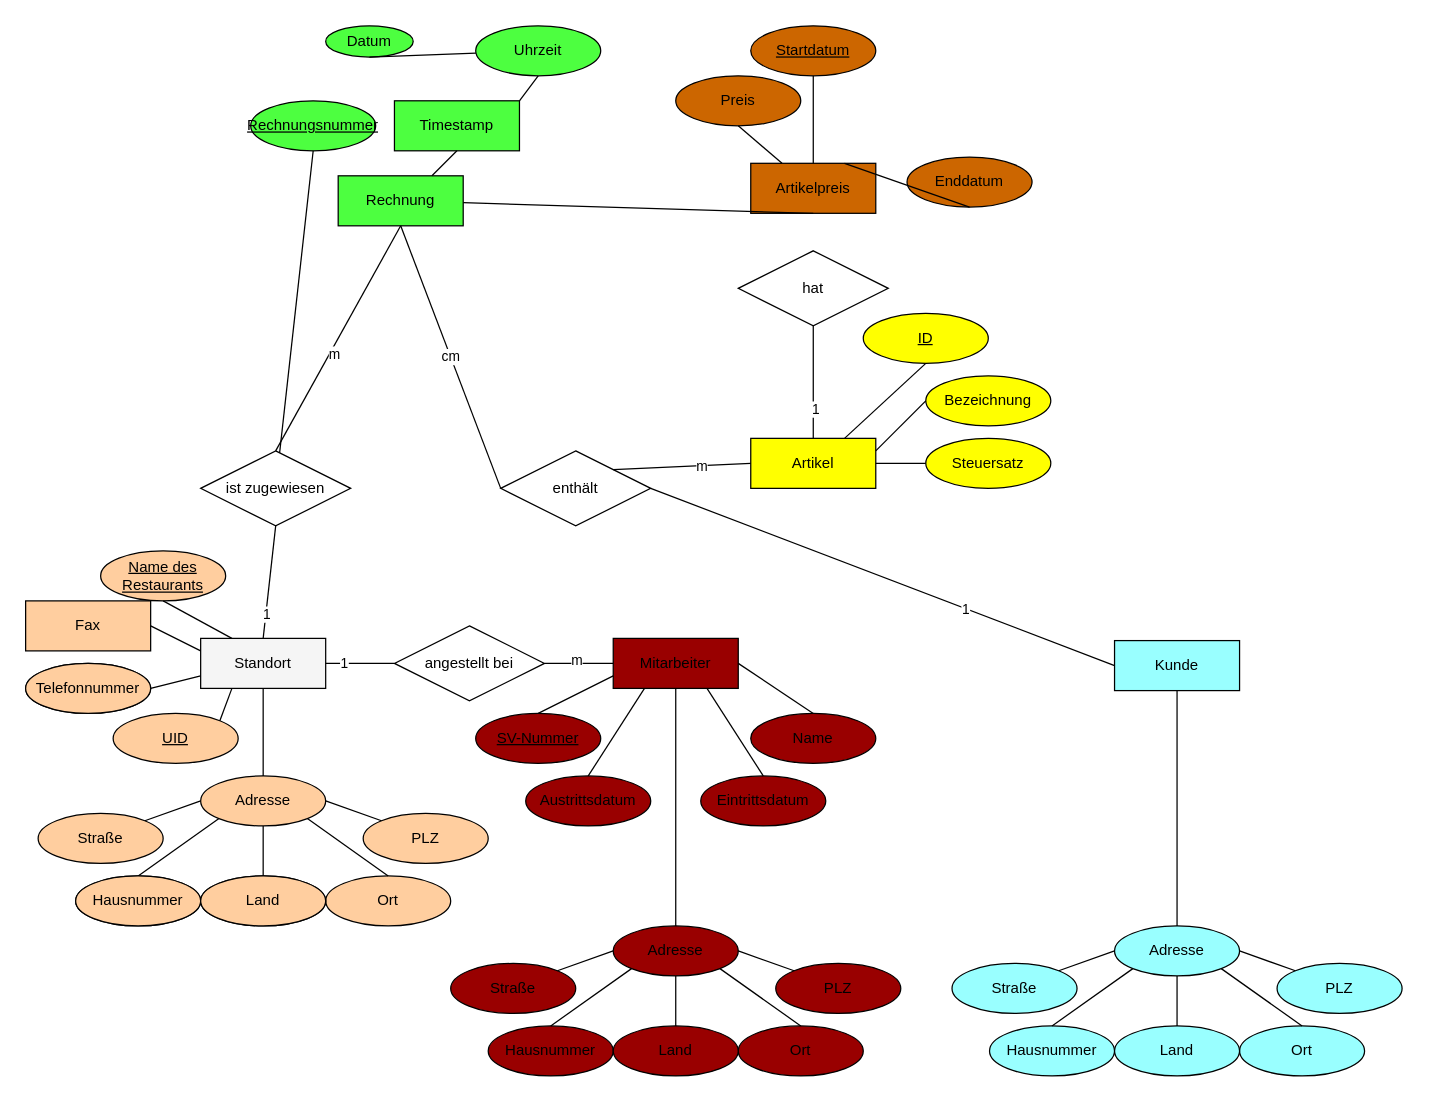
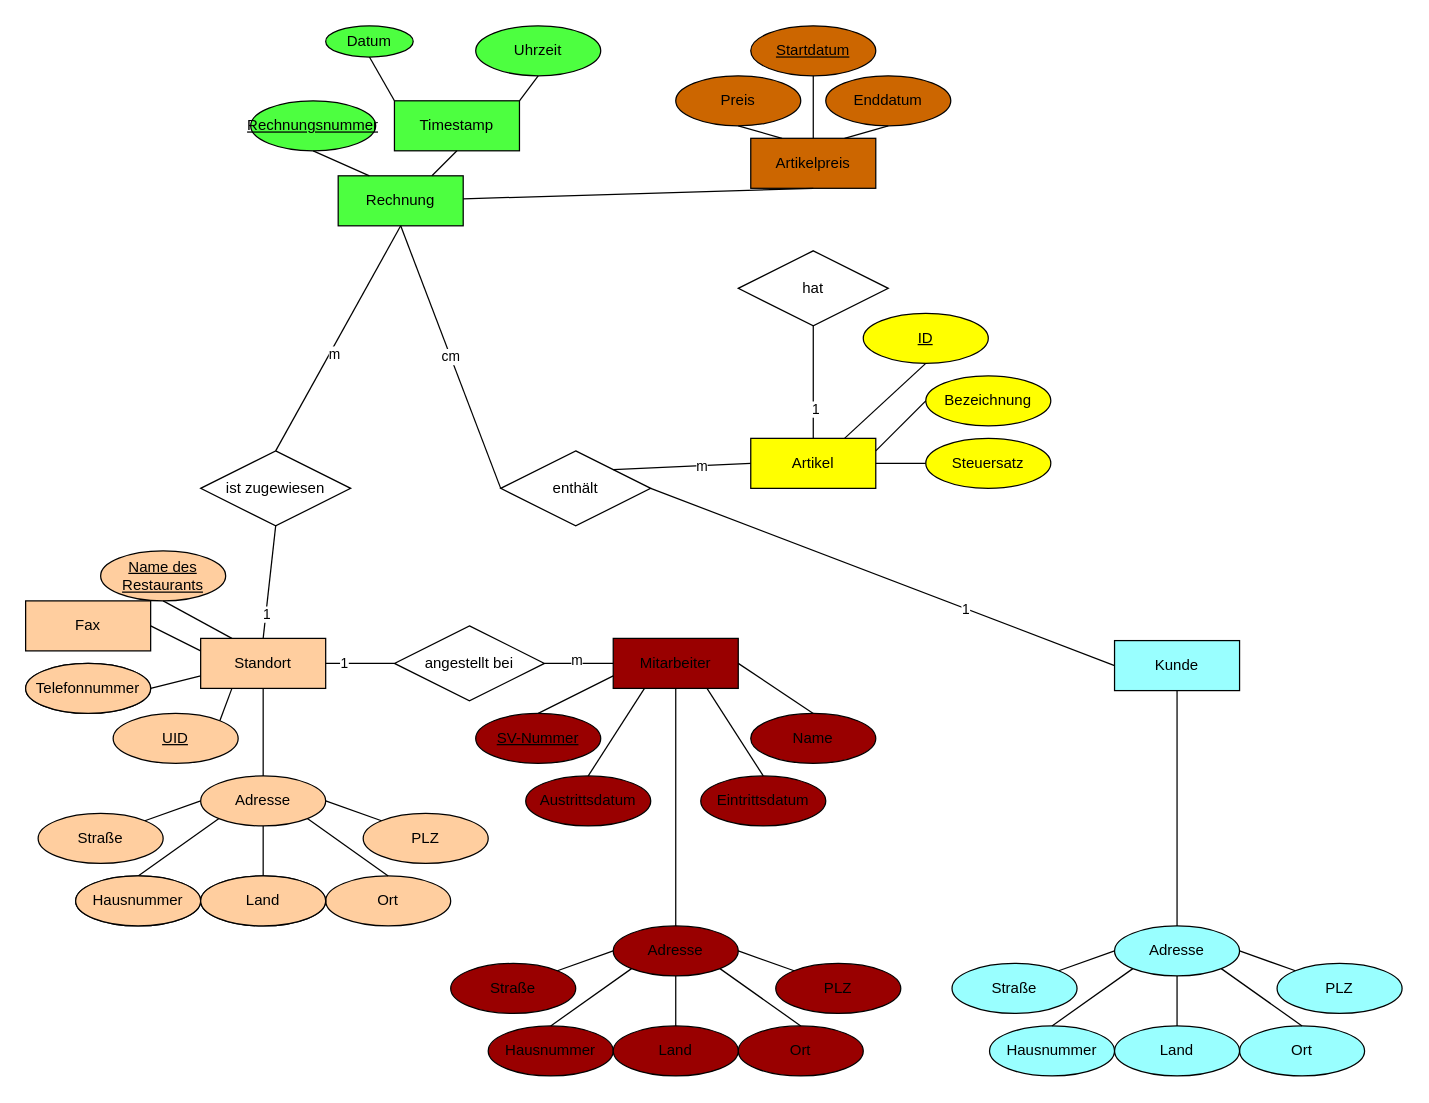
(430, 55) -> (382, 79)
(969, 182) -> (888, 101)
(813, 188) -> (813, 163)
(298, 291) -> (341, 163)
(263, 663) -> (263, 663)
